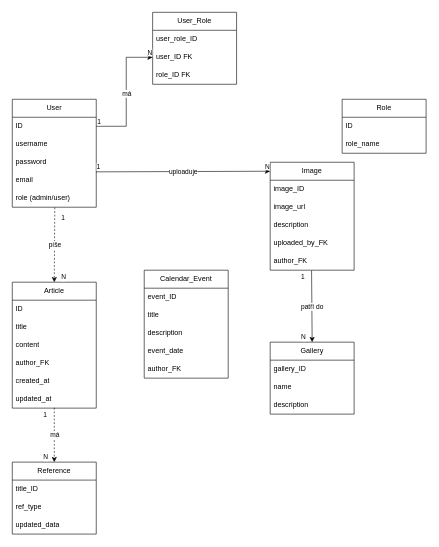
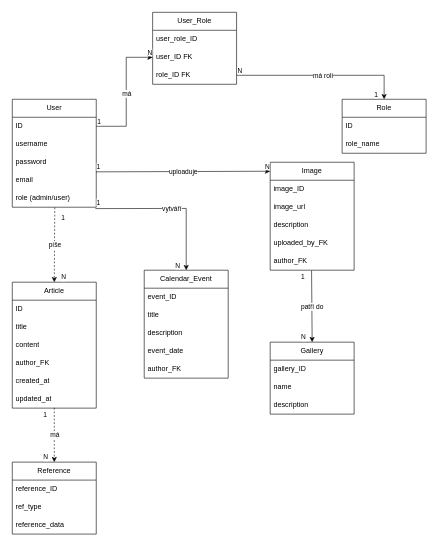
none -> (322, 75)
none -> (141, 209)
(30, 489) -> (40, 489)
(40, 525) -> (44, 525)
